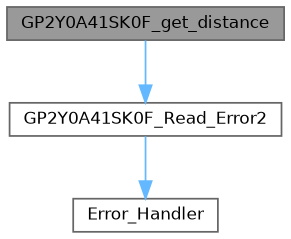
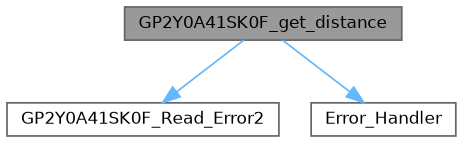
(146, 159) -> (316, 66)
